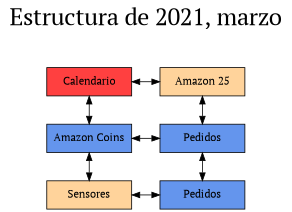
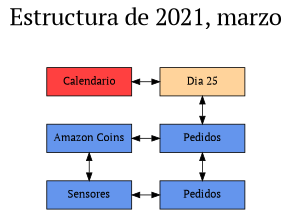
(202, 82) -> (202, 82)
(89, 110) -> none
(89, 195) -> (89, 195)
